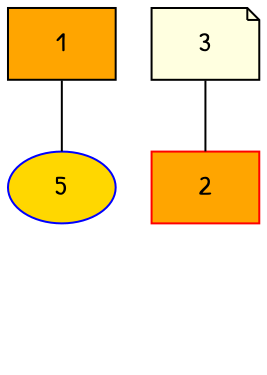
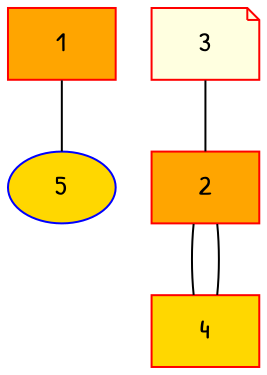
(62, 44) -> (62, 44)
(205, 44) -> (205, 44)
none -> (205, 331)
